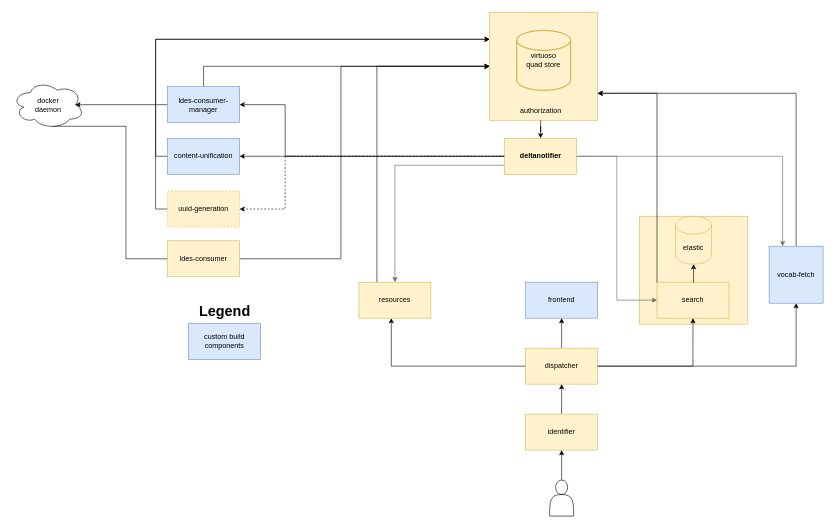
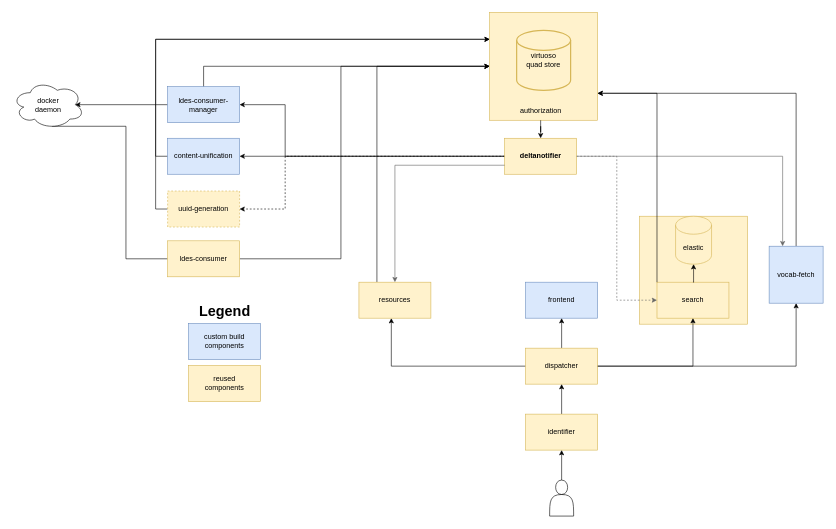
(617, 247) -> (617, 247)
none -> (225, 384)
